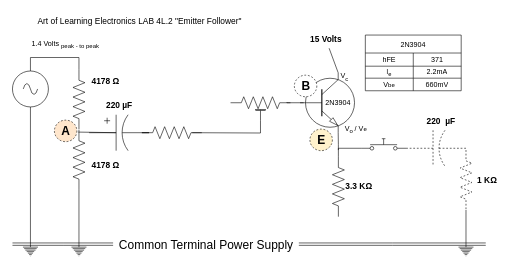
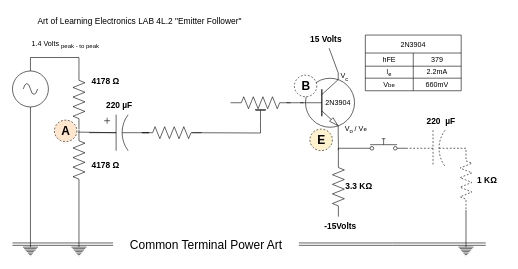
(438, 60) -> (438, 60)
none -> (341, 227)
(206, 245) -> (206, 245)
